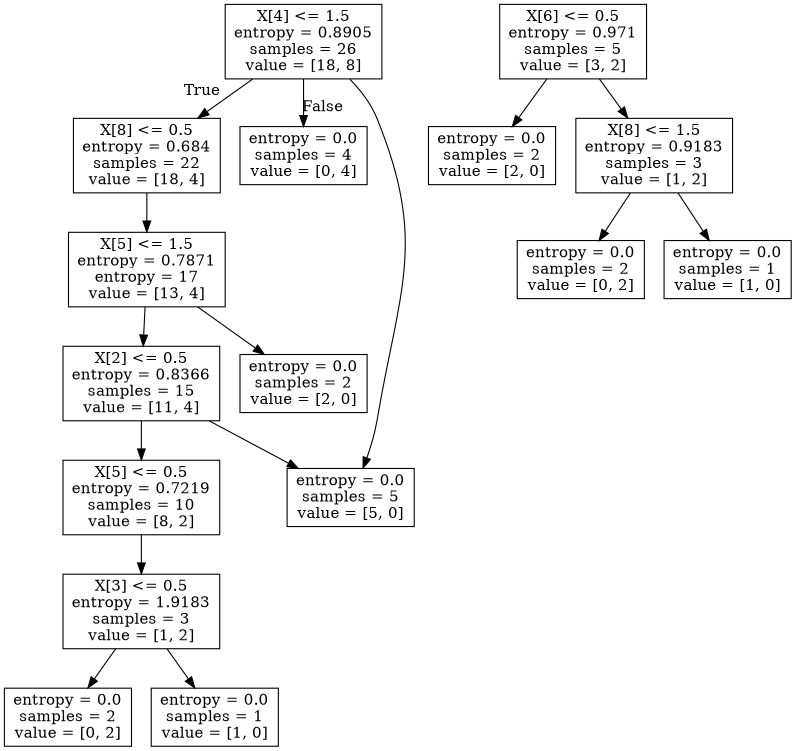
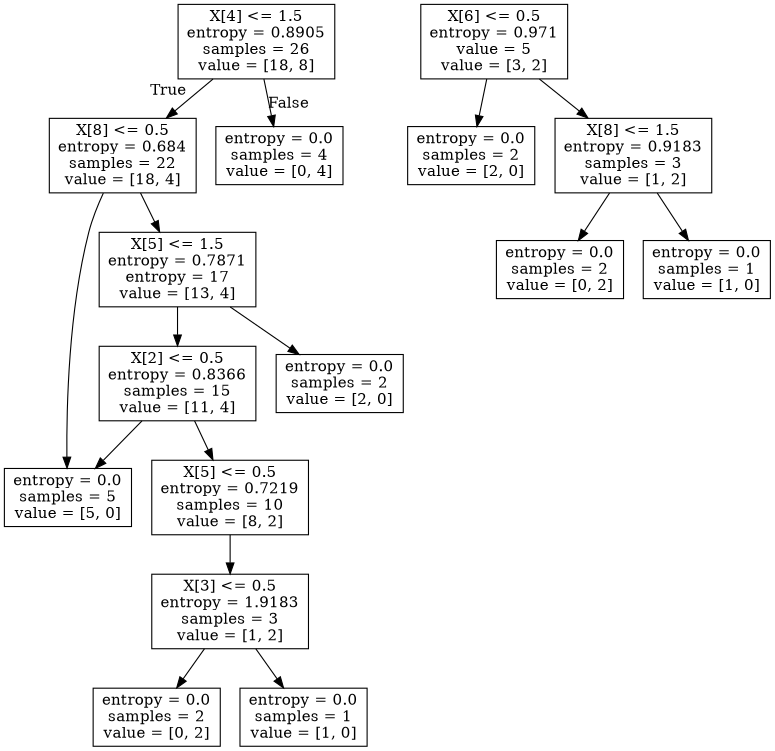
(573, 42) -> (494, 42)
(404, 264) -> (73, 323)
